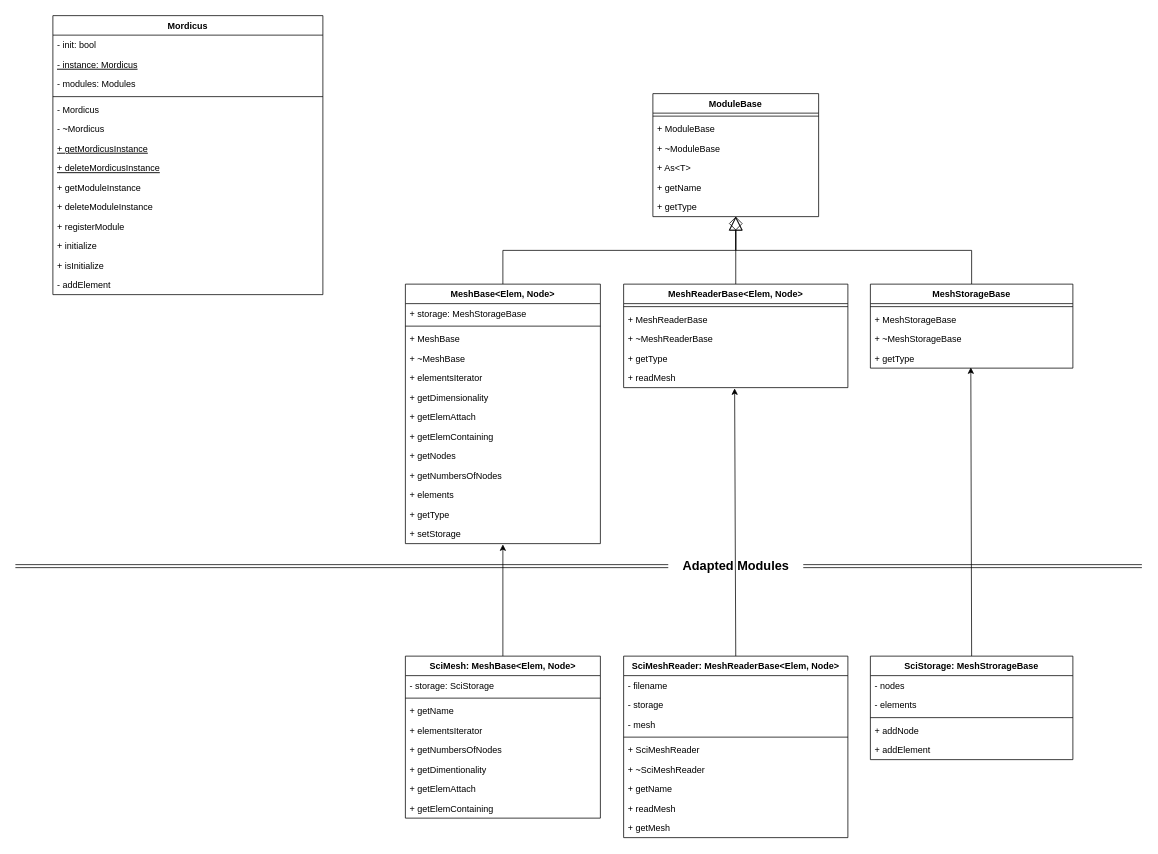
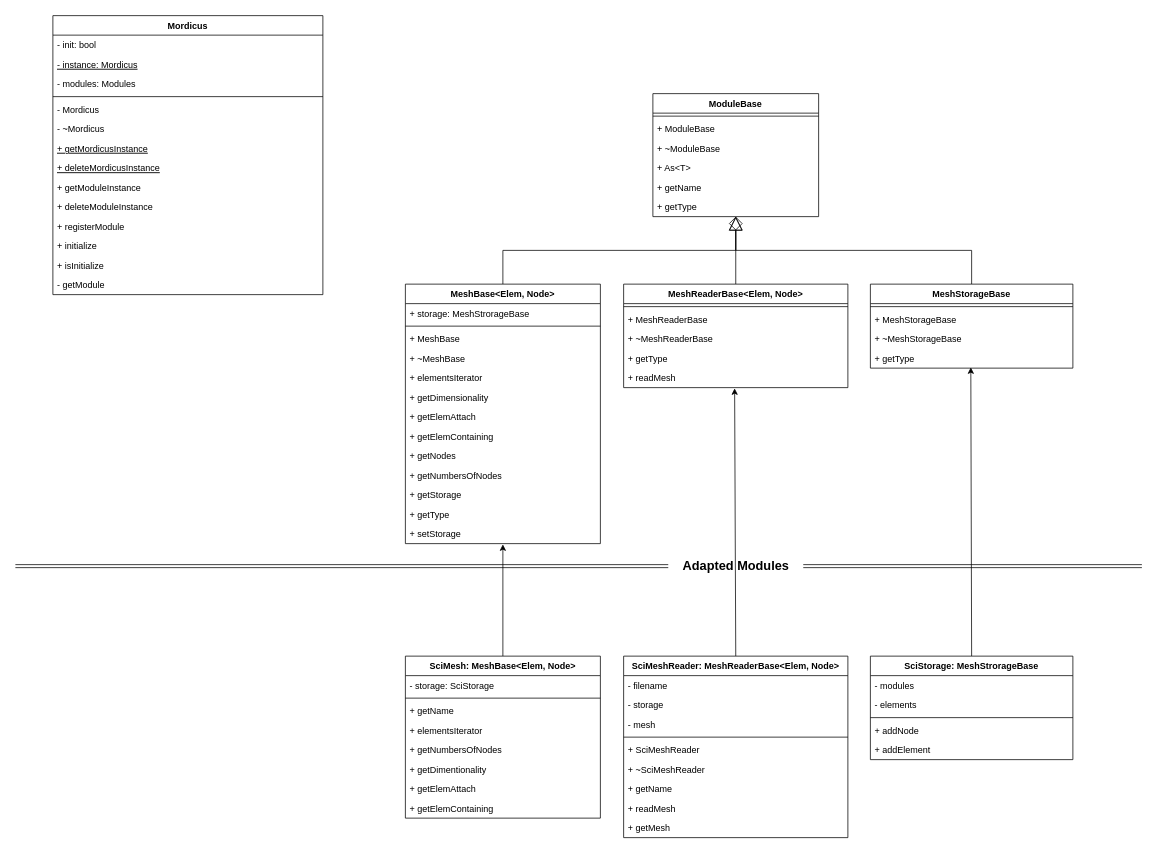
(85, 285) -> (82, 285)
(472, 314) -> (474, 314)
(432, 495) -> (439, 495)
(891, 686) -> (895, 686)
